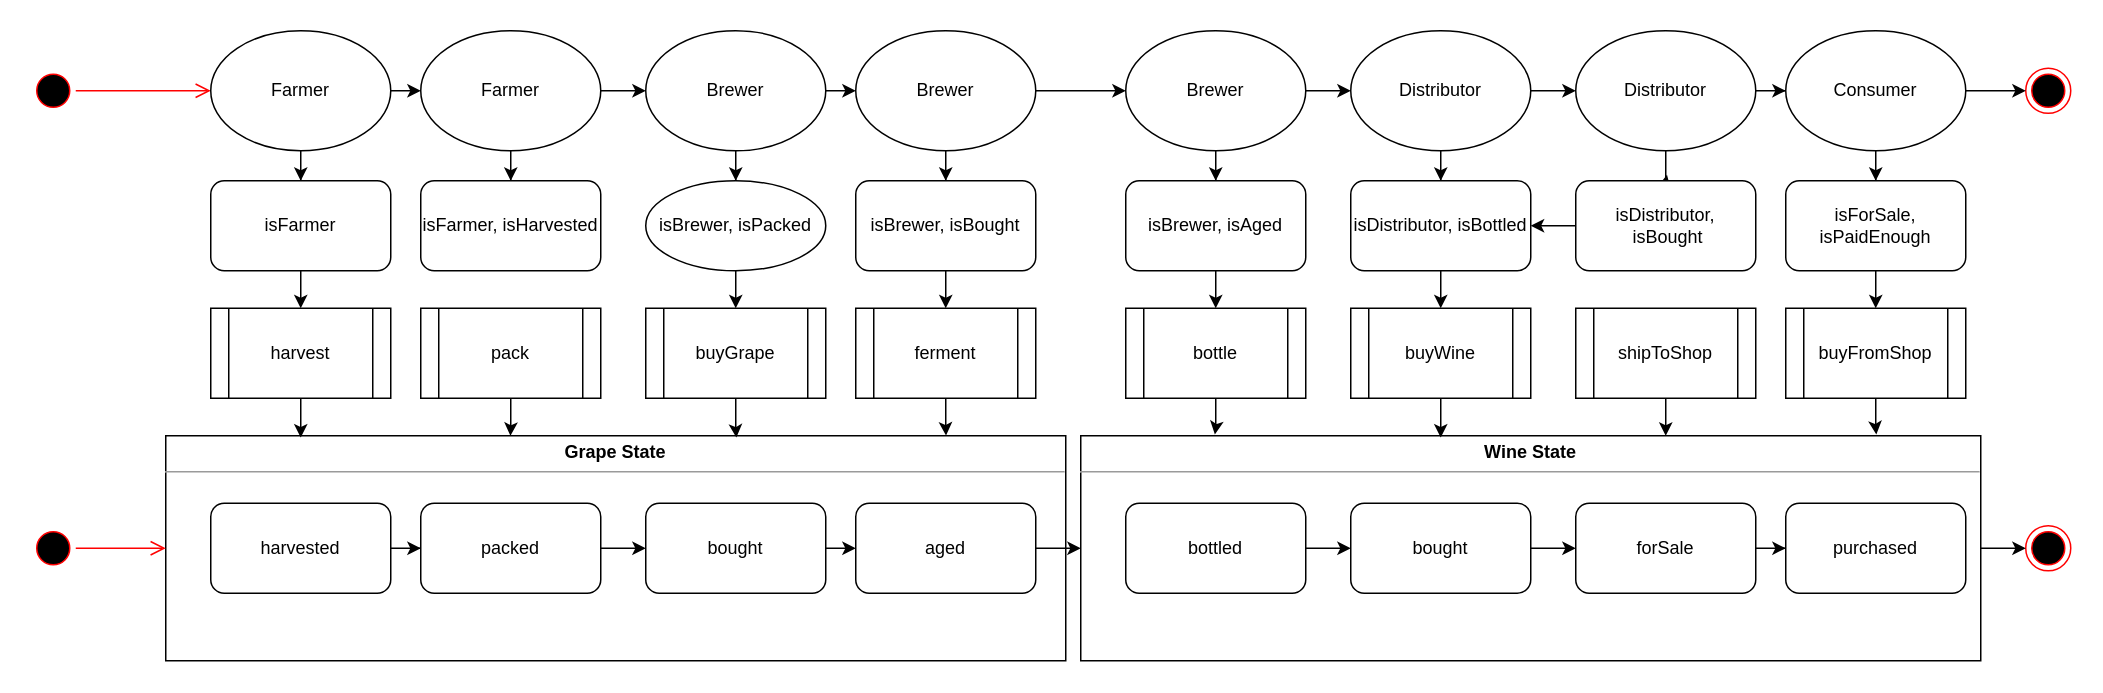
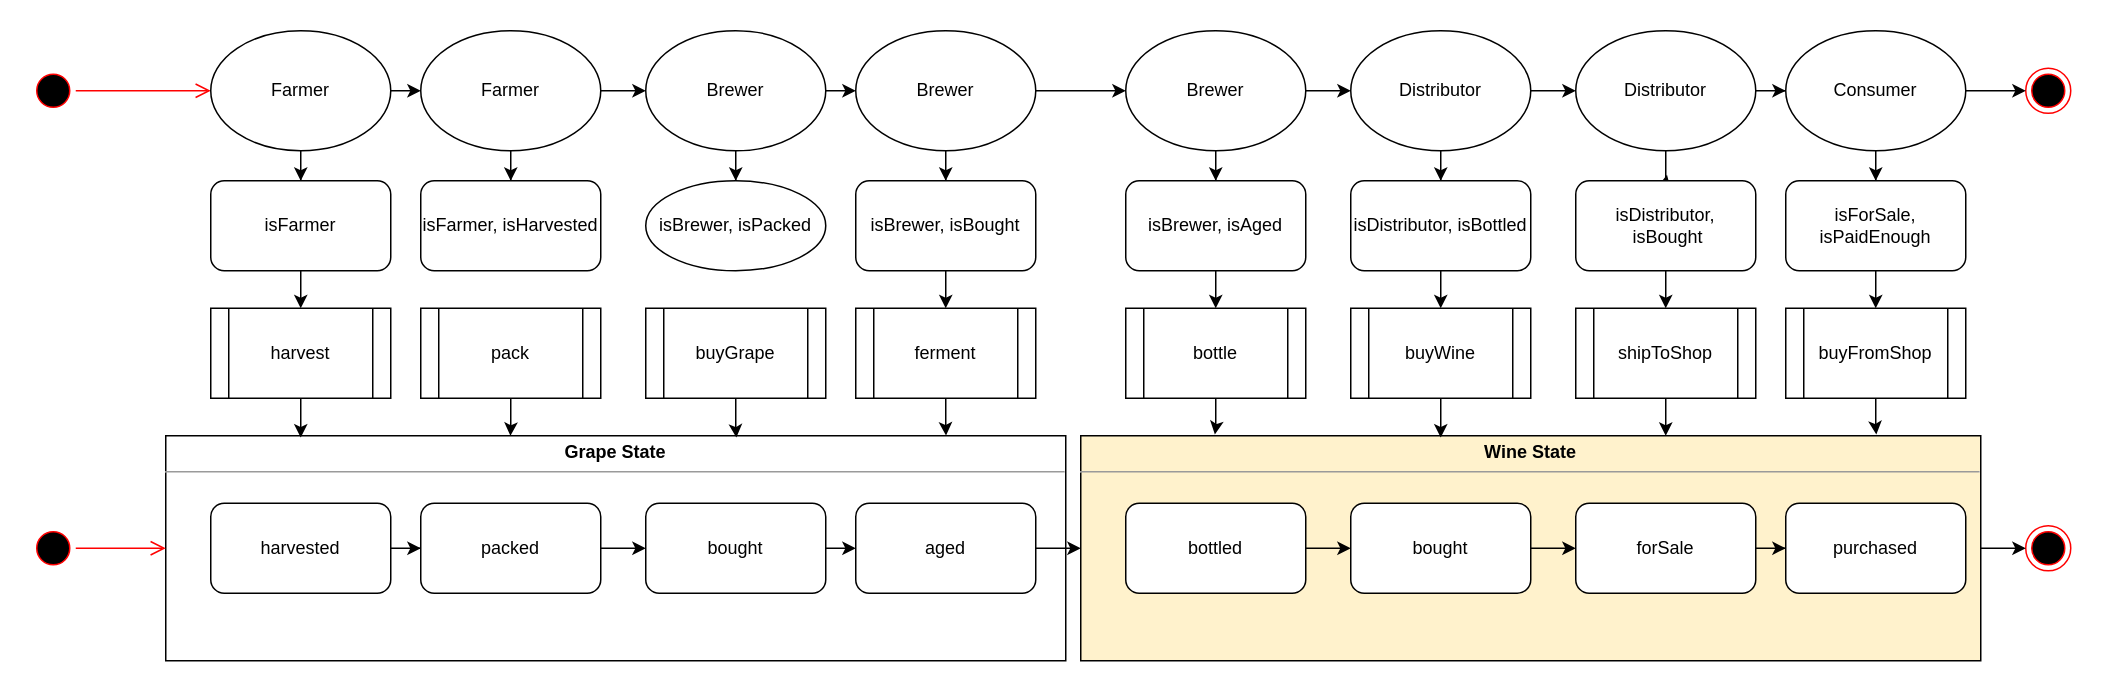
(1548, 226) -> (1666, 295)
(736, 295) -> none
(1126, 447) -> (1126, 447)
